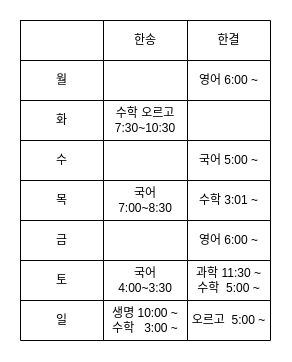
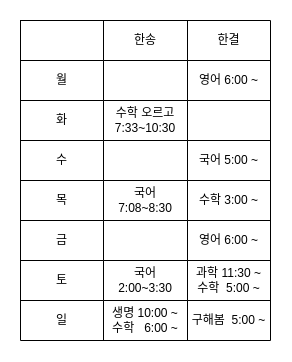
(146, 121) -> (146, 121)
(146, 201) -> (146, 201)
(229, 201) -> (229, 201)
(146, 281) -> (146, 281)
(146, 321) -> (146, 321)
(229, 321) -> (229, 321)
